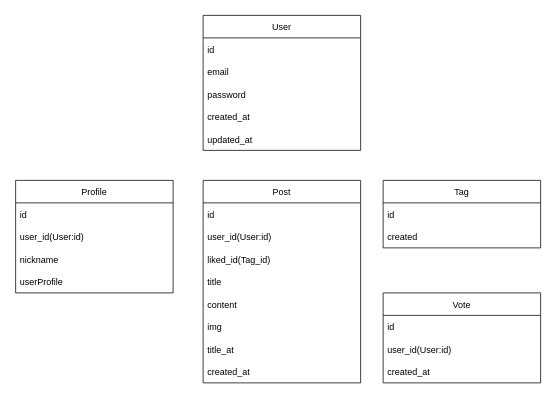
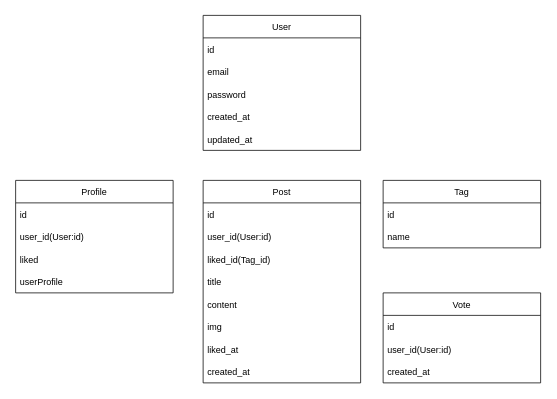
(405, 237) -> (397, 237)
(38, 260) -> (30, 260)
(225, 350) -> (225, 350)
